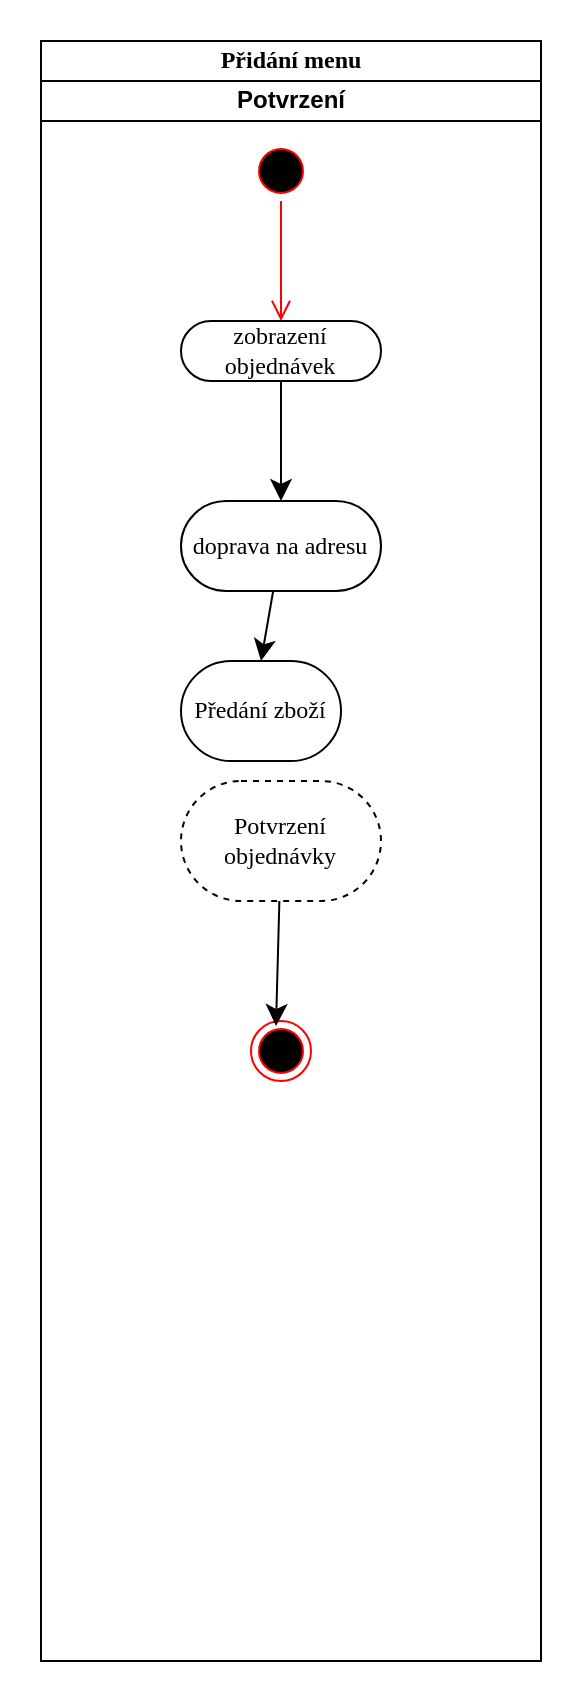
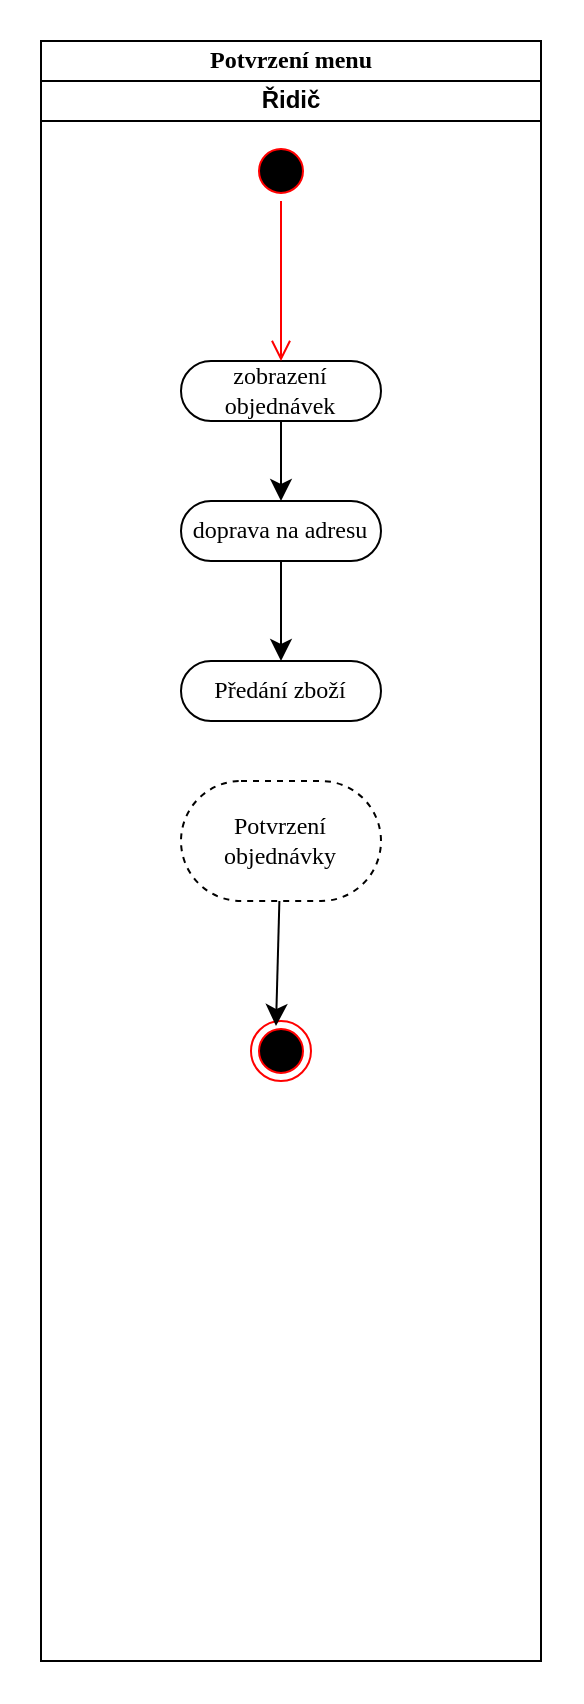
(292, 61) -> (292, 61)
(292, 101) -> (292, 101)
(281, 351) -> (281, 391)
(281, 546) -> (281, 531)
(261, 711) -> (281, 691)
